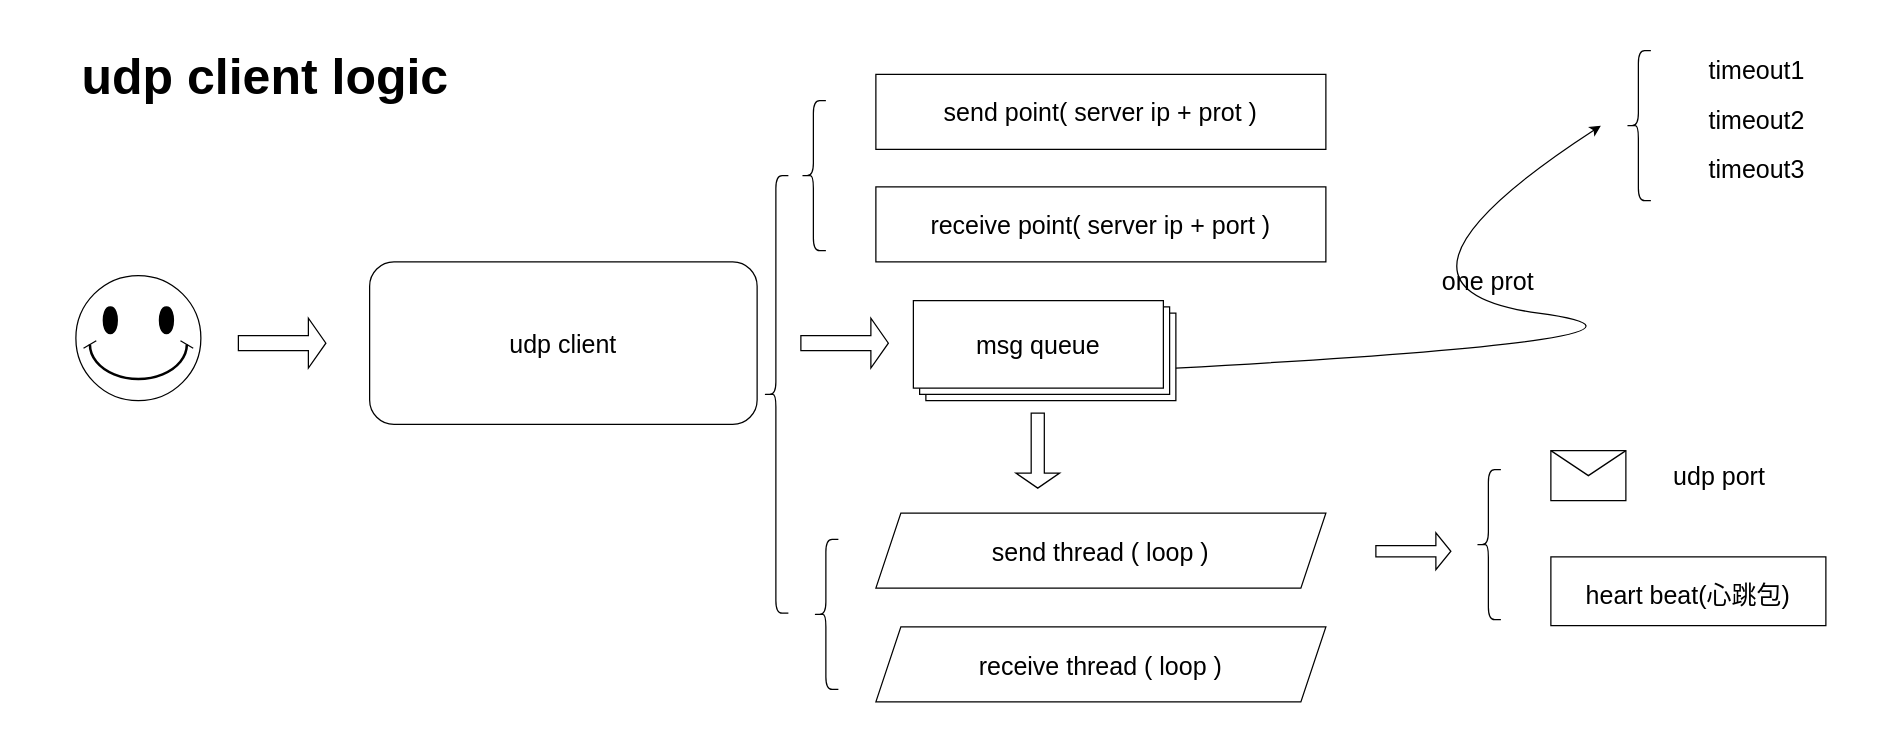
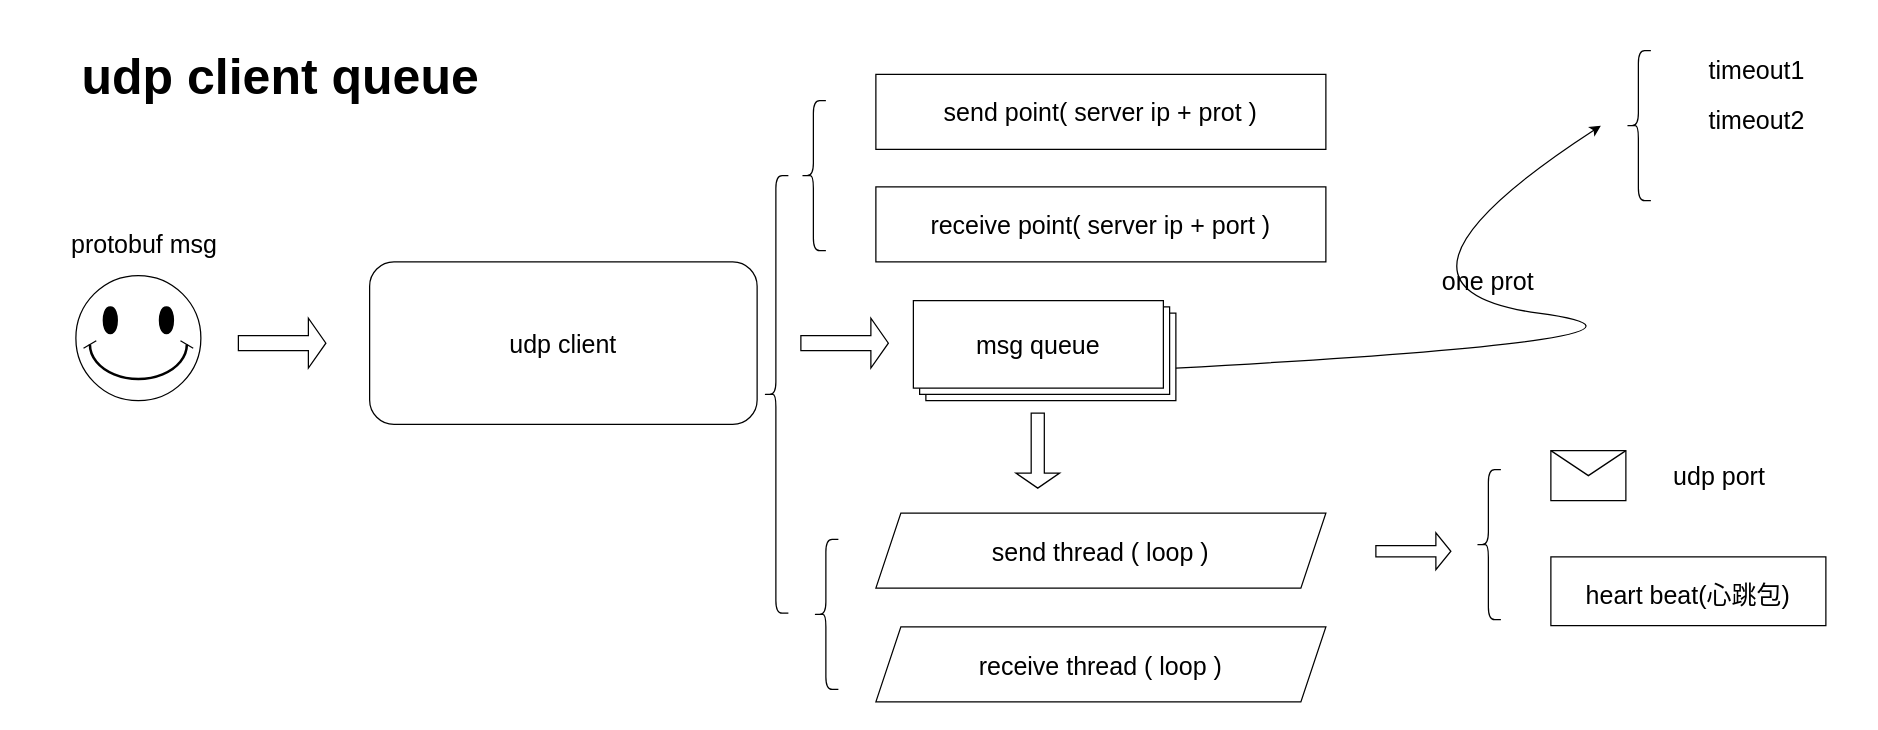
(174, 28) -> (181, 28)
(1757, 168) -> none
none -> (144, 243)
